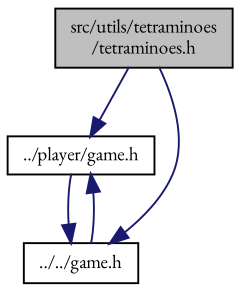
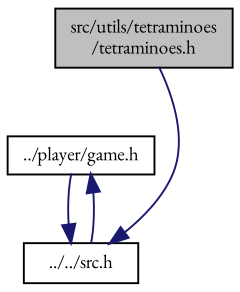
(114, 94) -> none
(81, 263) -> (81, 263)
